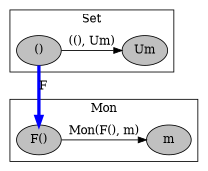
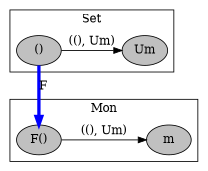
(104, 131) -> (104, 131)
